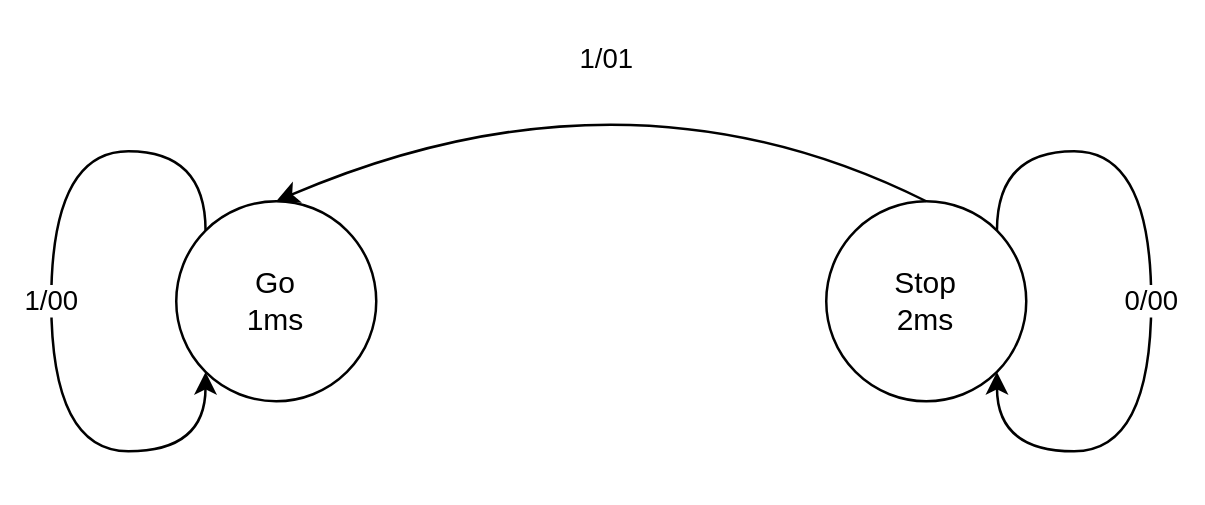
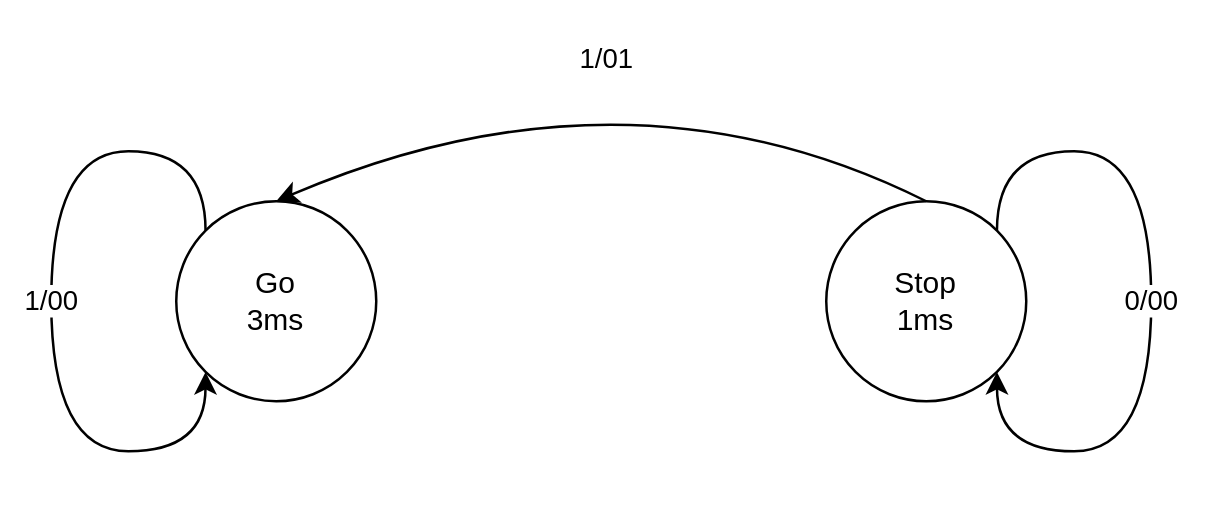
(276, 301) -> (276, 301)
(926, 301) -> (926, 301)
